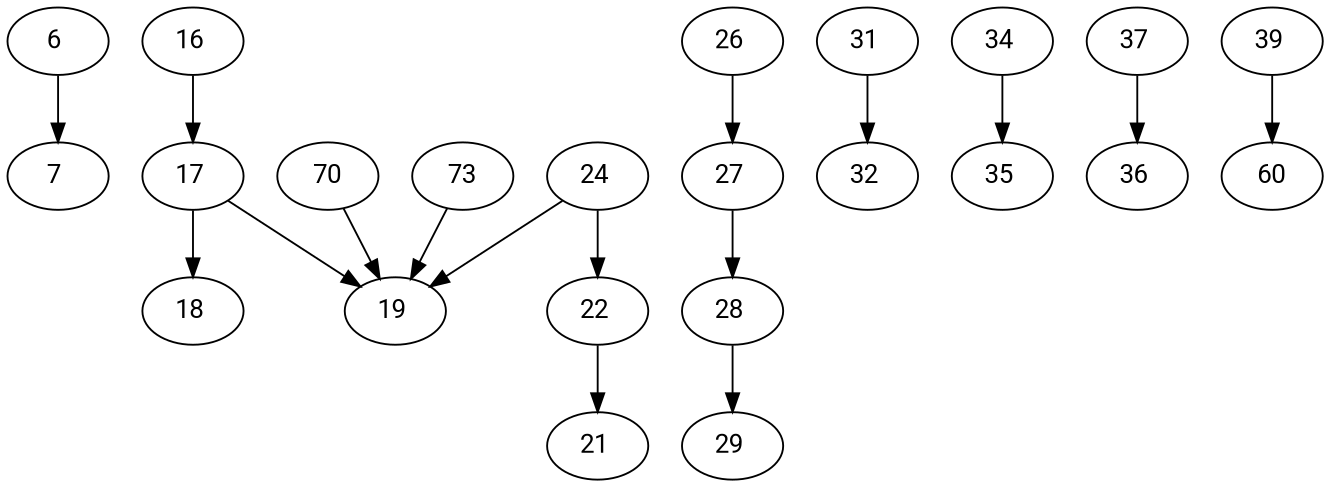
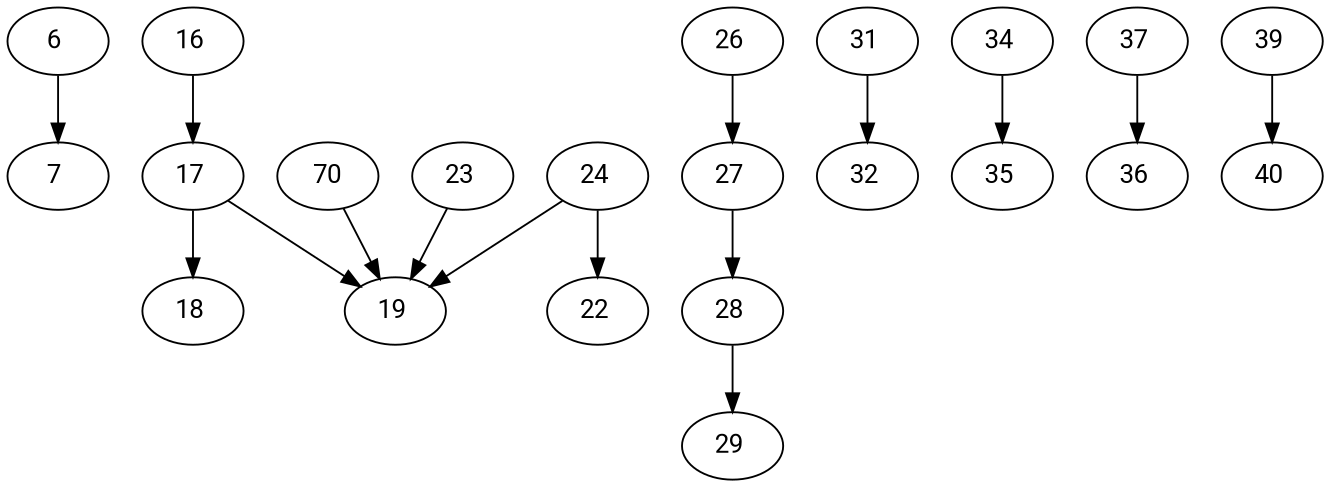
(463, 176) -> (463, 176)
(1272, 176) -> (1272, 176)
(598, 446) -> none
